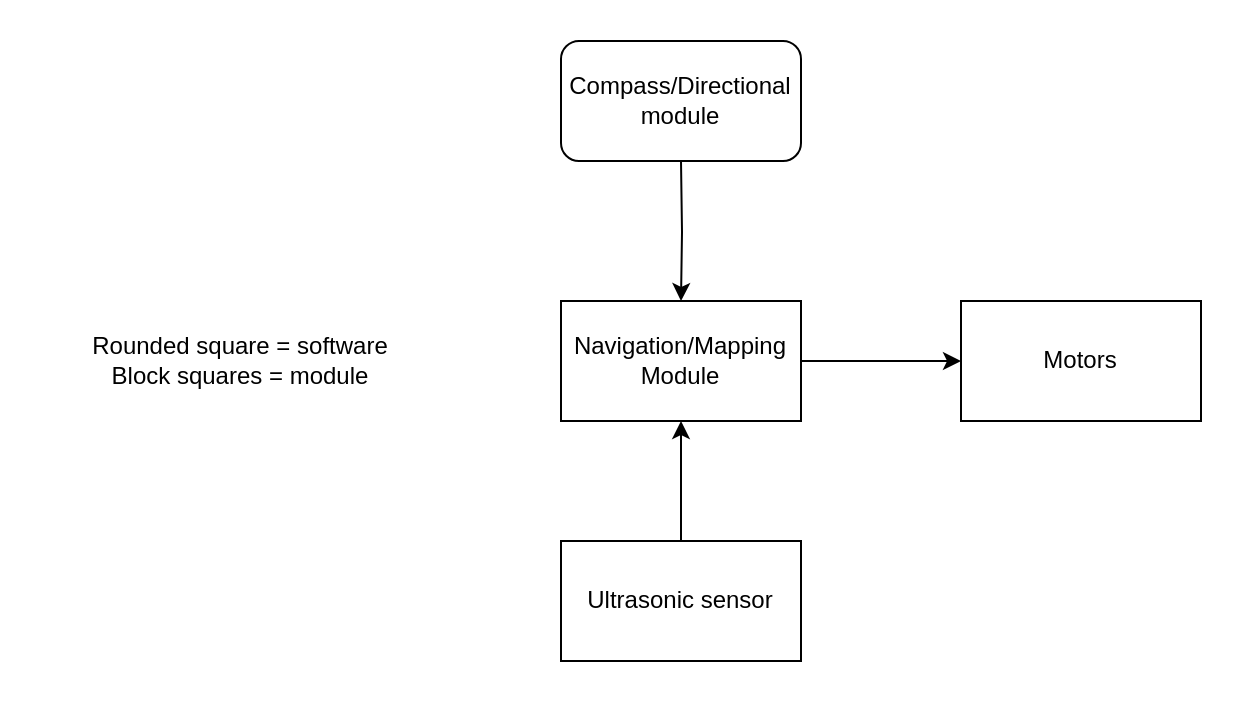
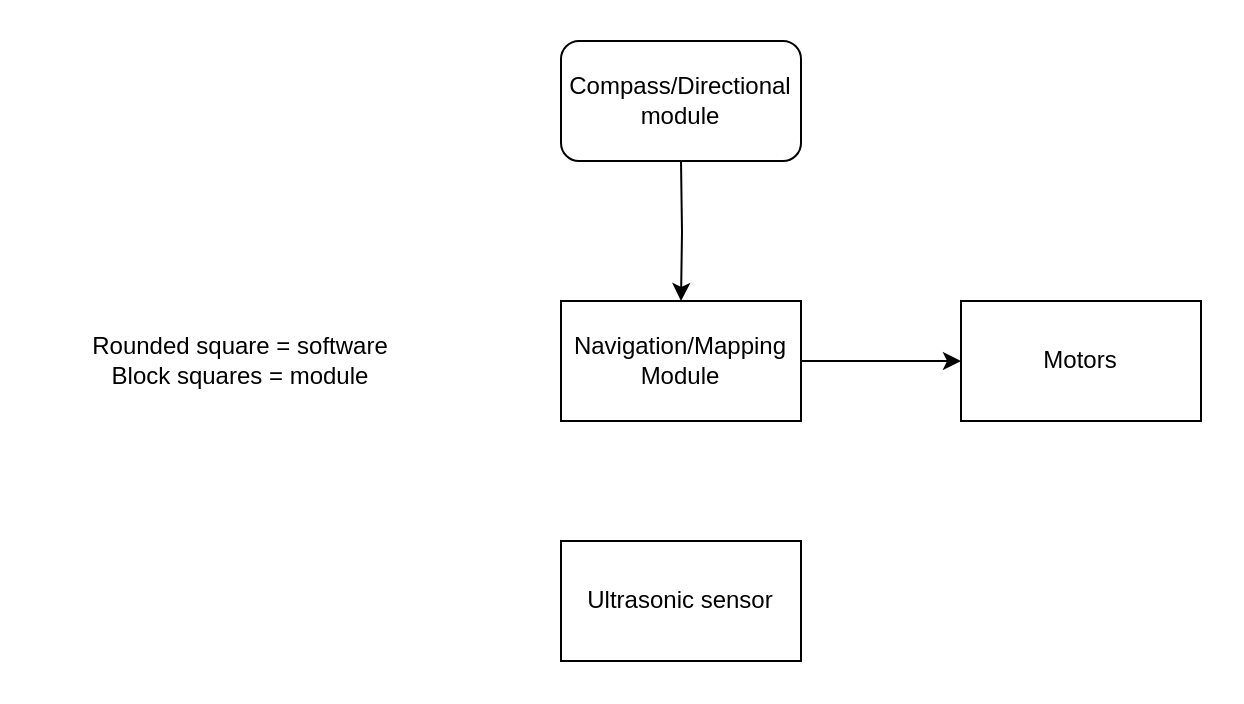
(681, 488) -> none
